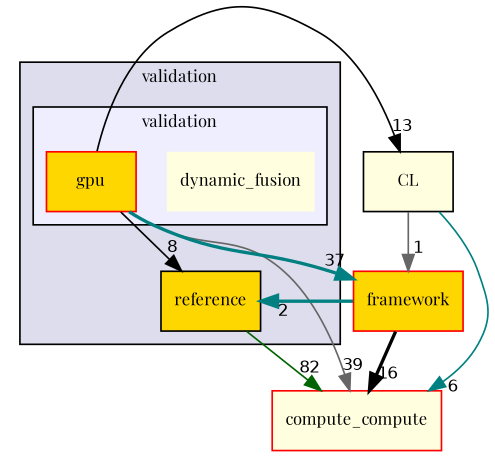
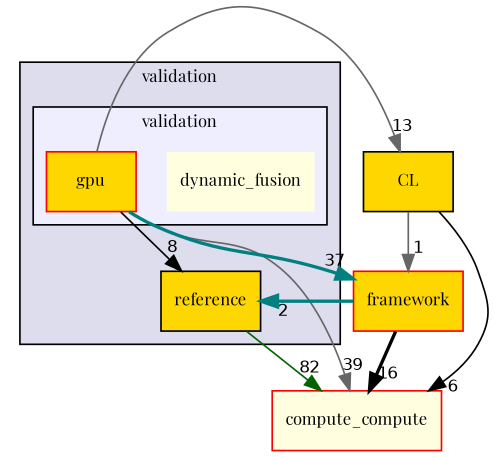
(238, 7) -> (238, 7)
(408, 182) -> (408, 182)
(486, 298) -> (486, 298)
